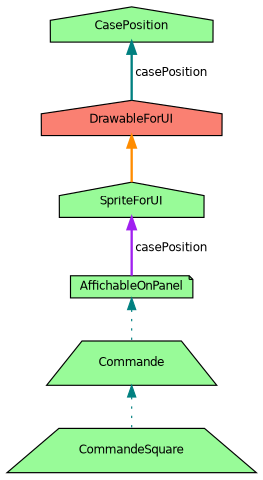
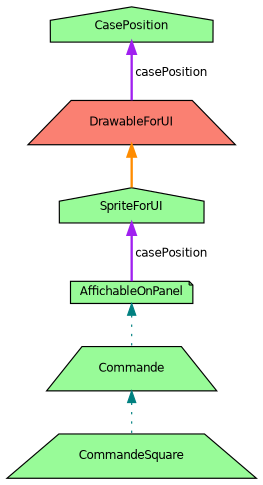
(132, 77) -> (132, 77)
(132, 120) -> (132, 123)
